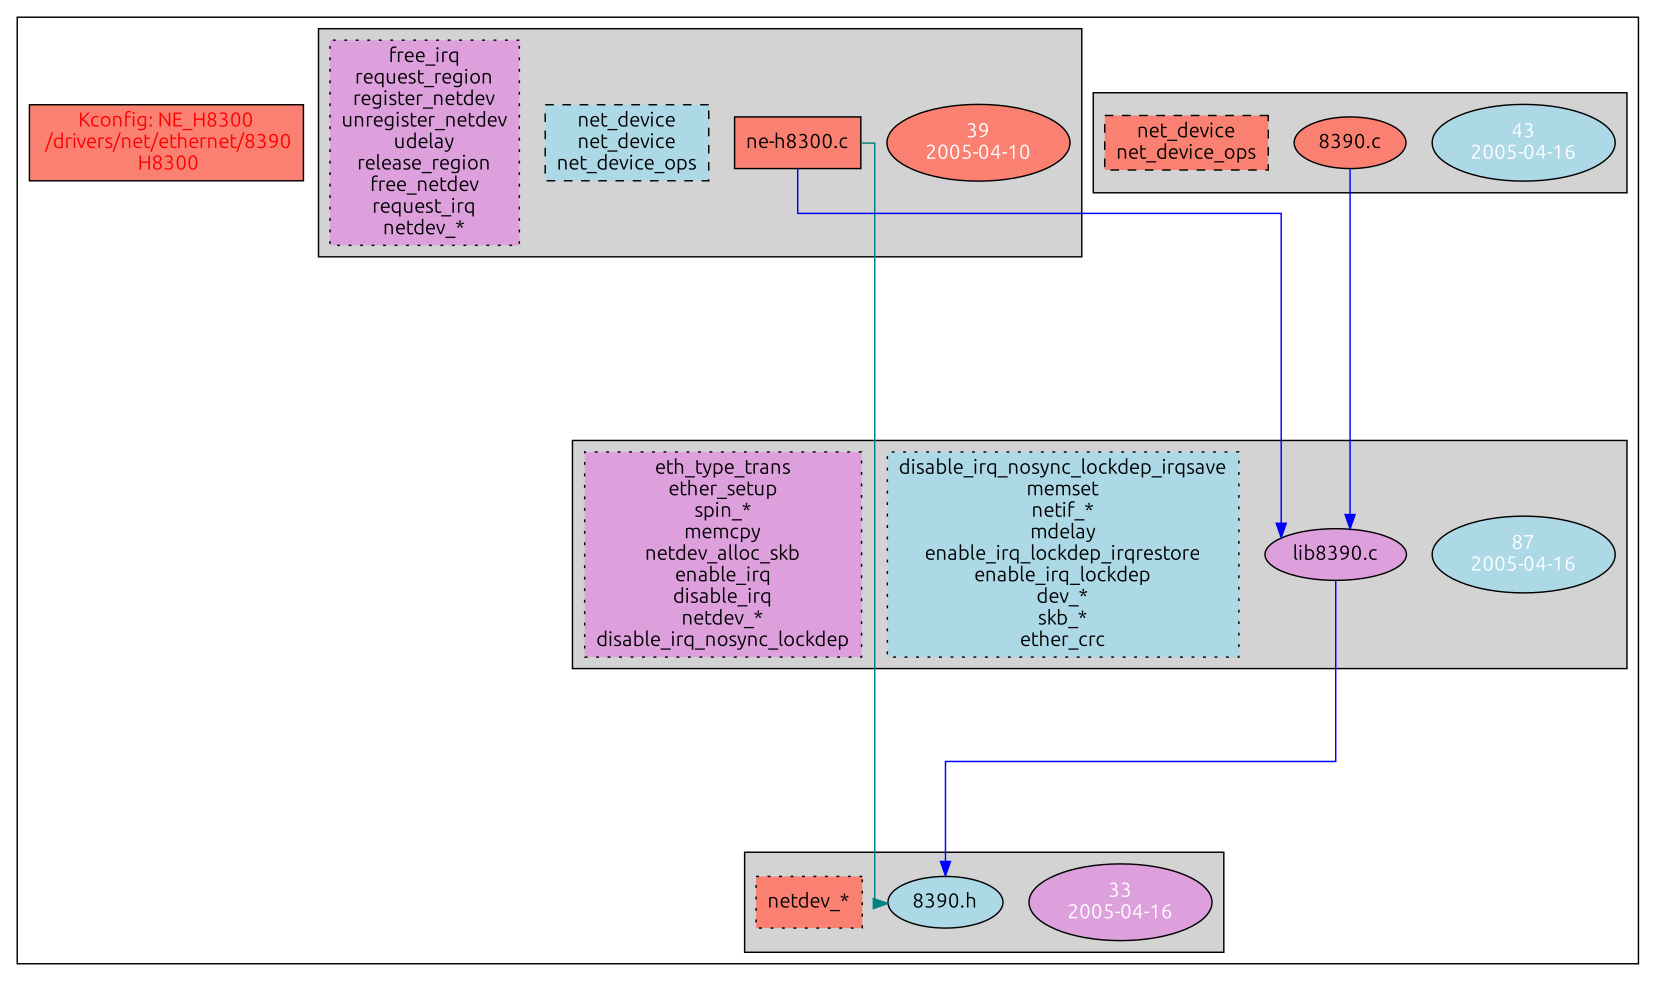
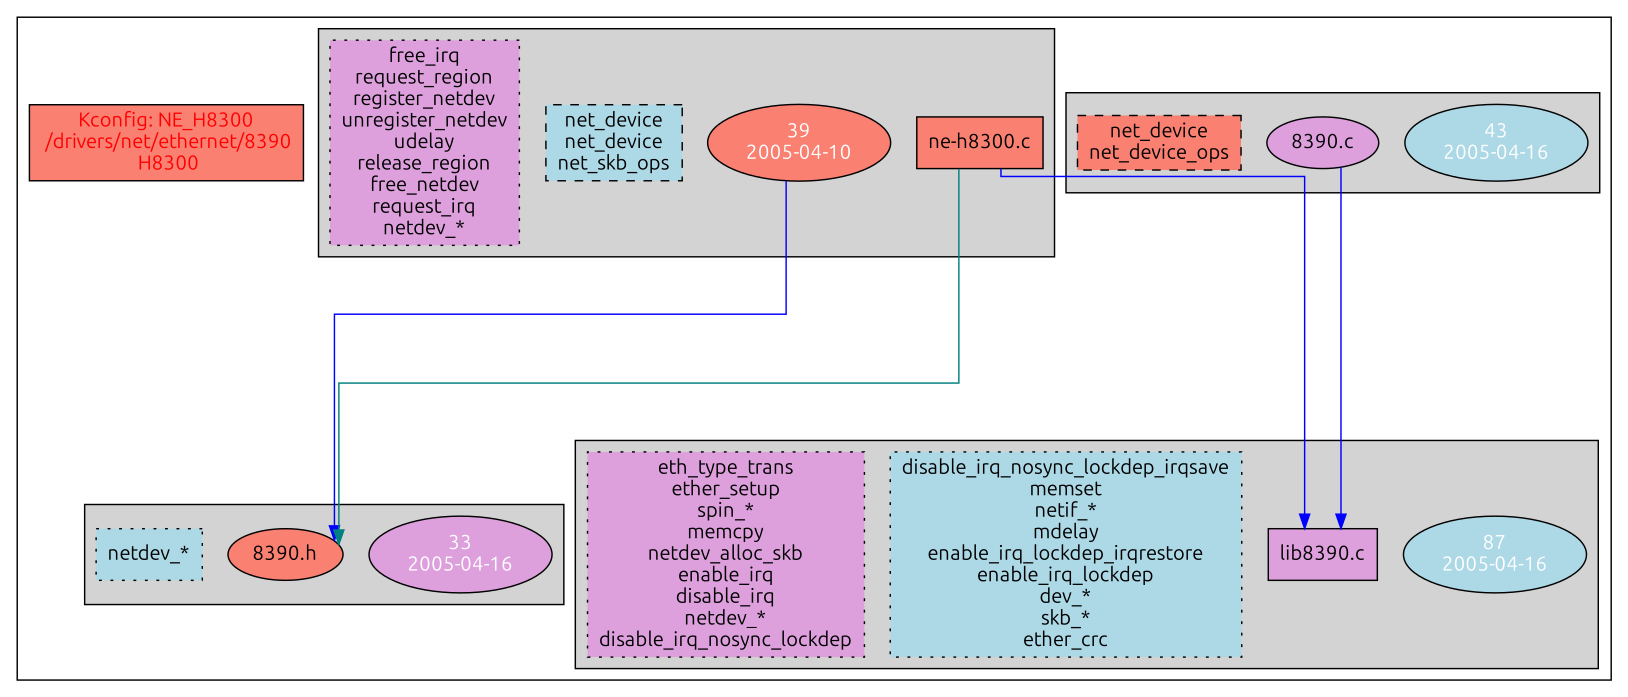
(627, 143) -> (614, 143)
(1350, 143) -> (1323, 143)
(1336, 555) -> (1323, 555)
(1181, 761) -> (521, 314)
(809, 902) -> (149, 555)
(945, 902) -> (286, 555)
